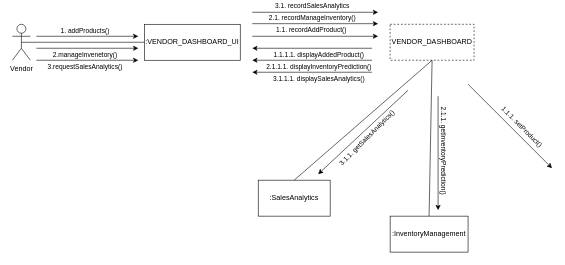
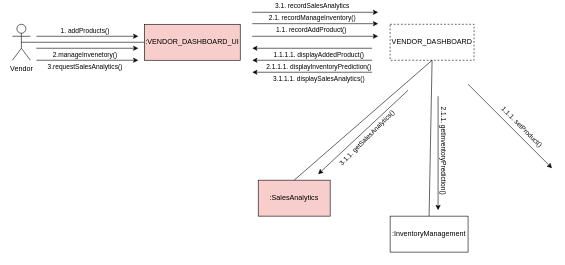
(192, 42) -> (192, 42)
(294, 198) -> (294, 198)
